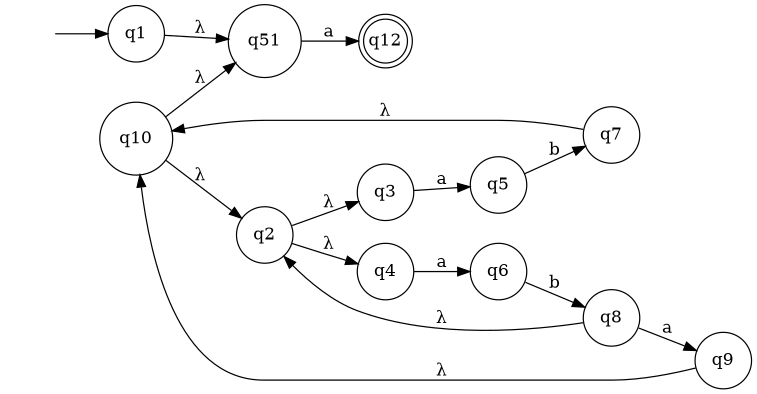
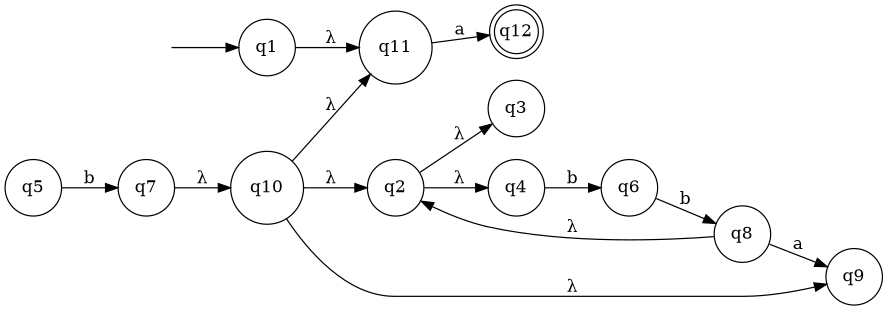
(265, 41) -> (396, 48)
(436, 189) -> none
(442, 262) -> (573, 179)
(356, 380) -> (536, 296)
